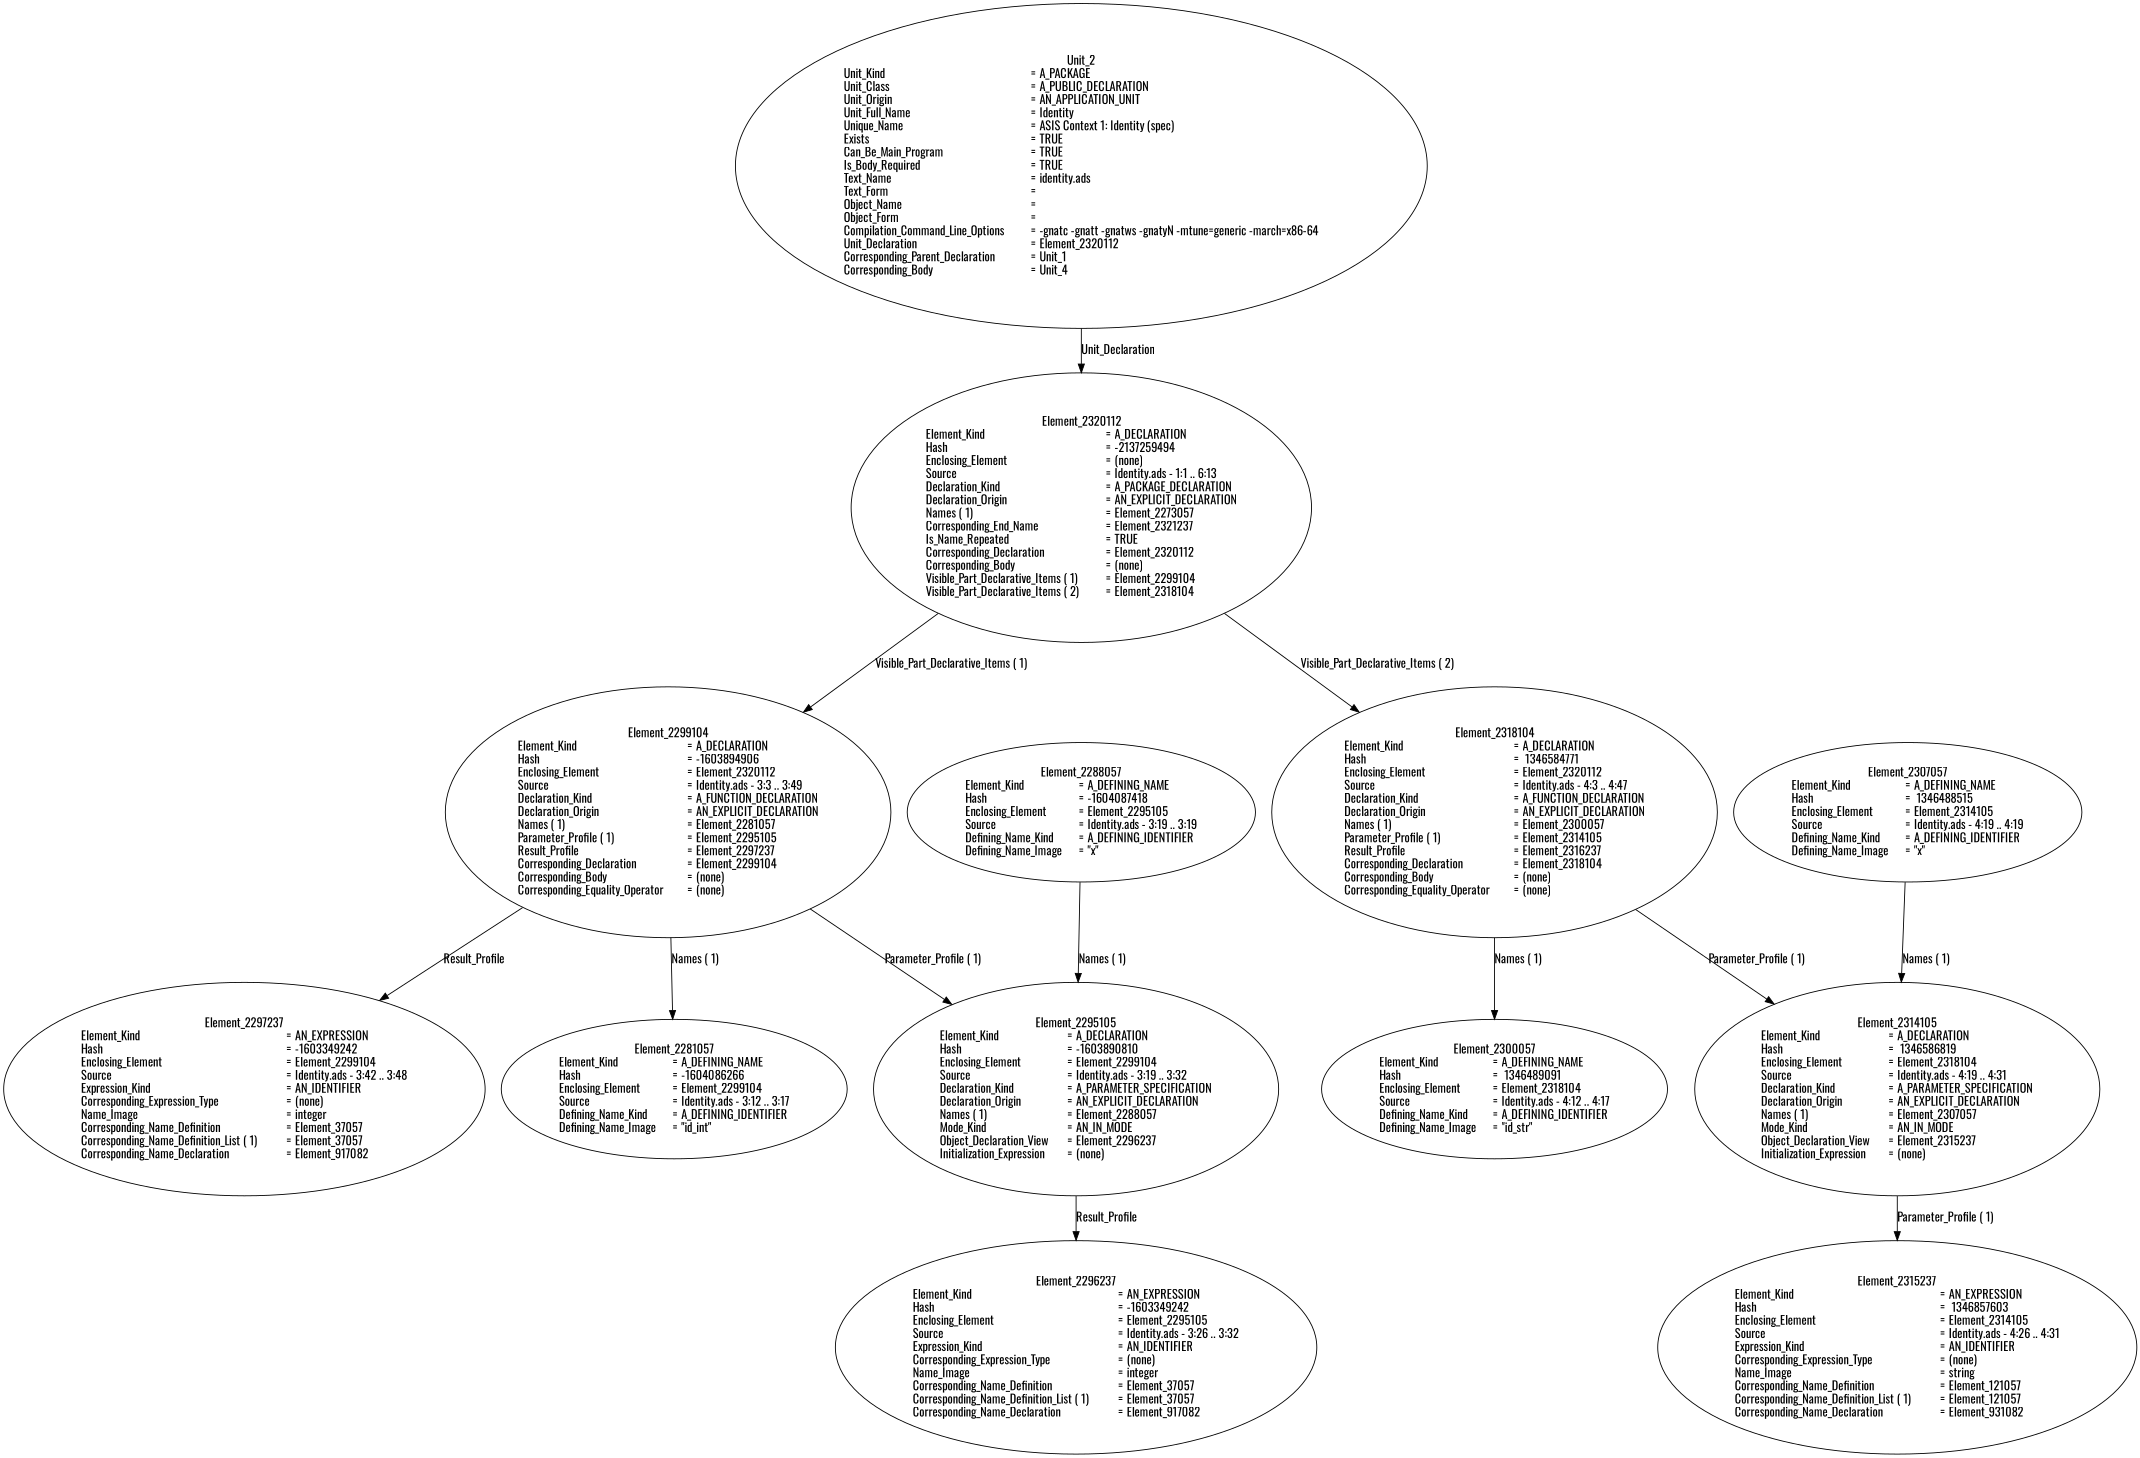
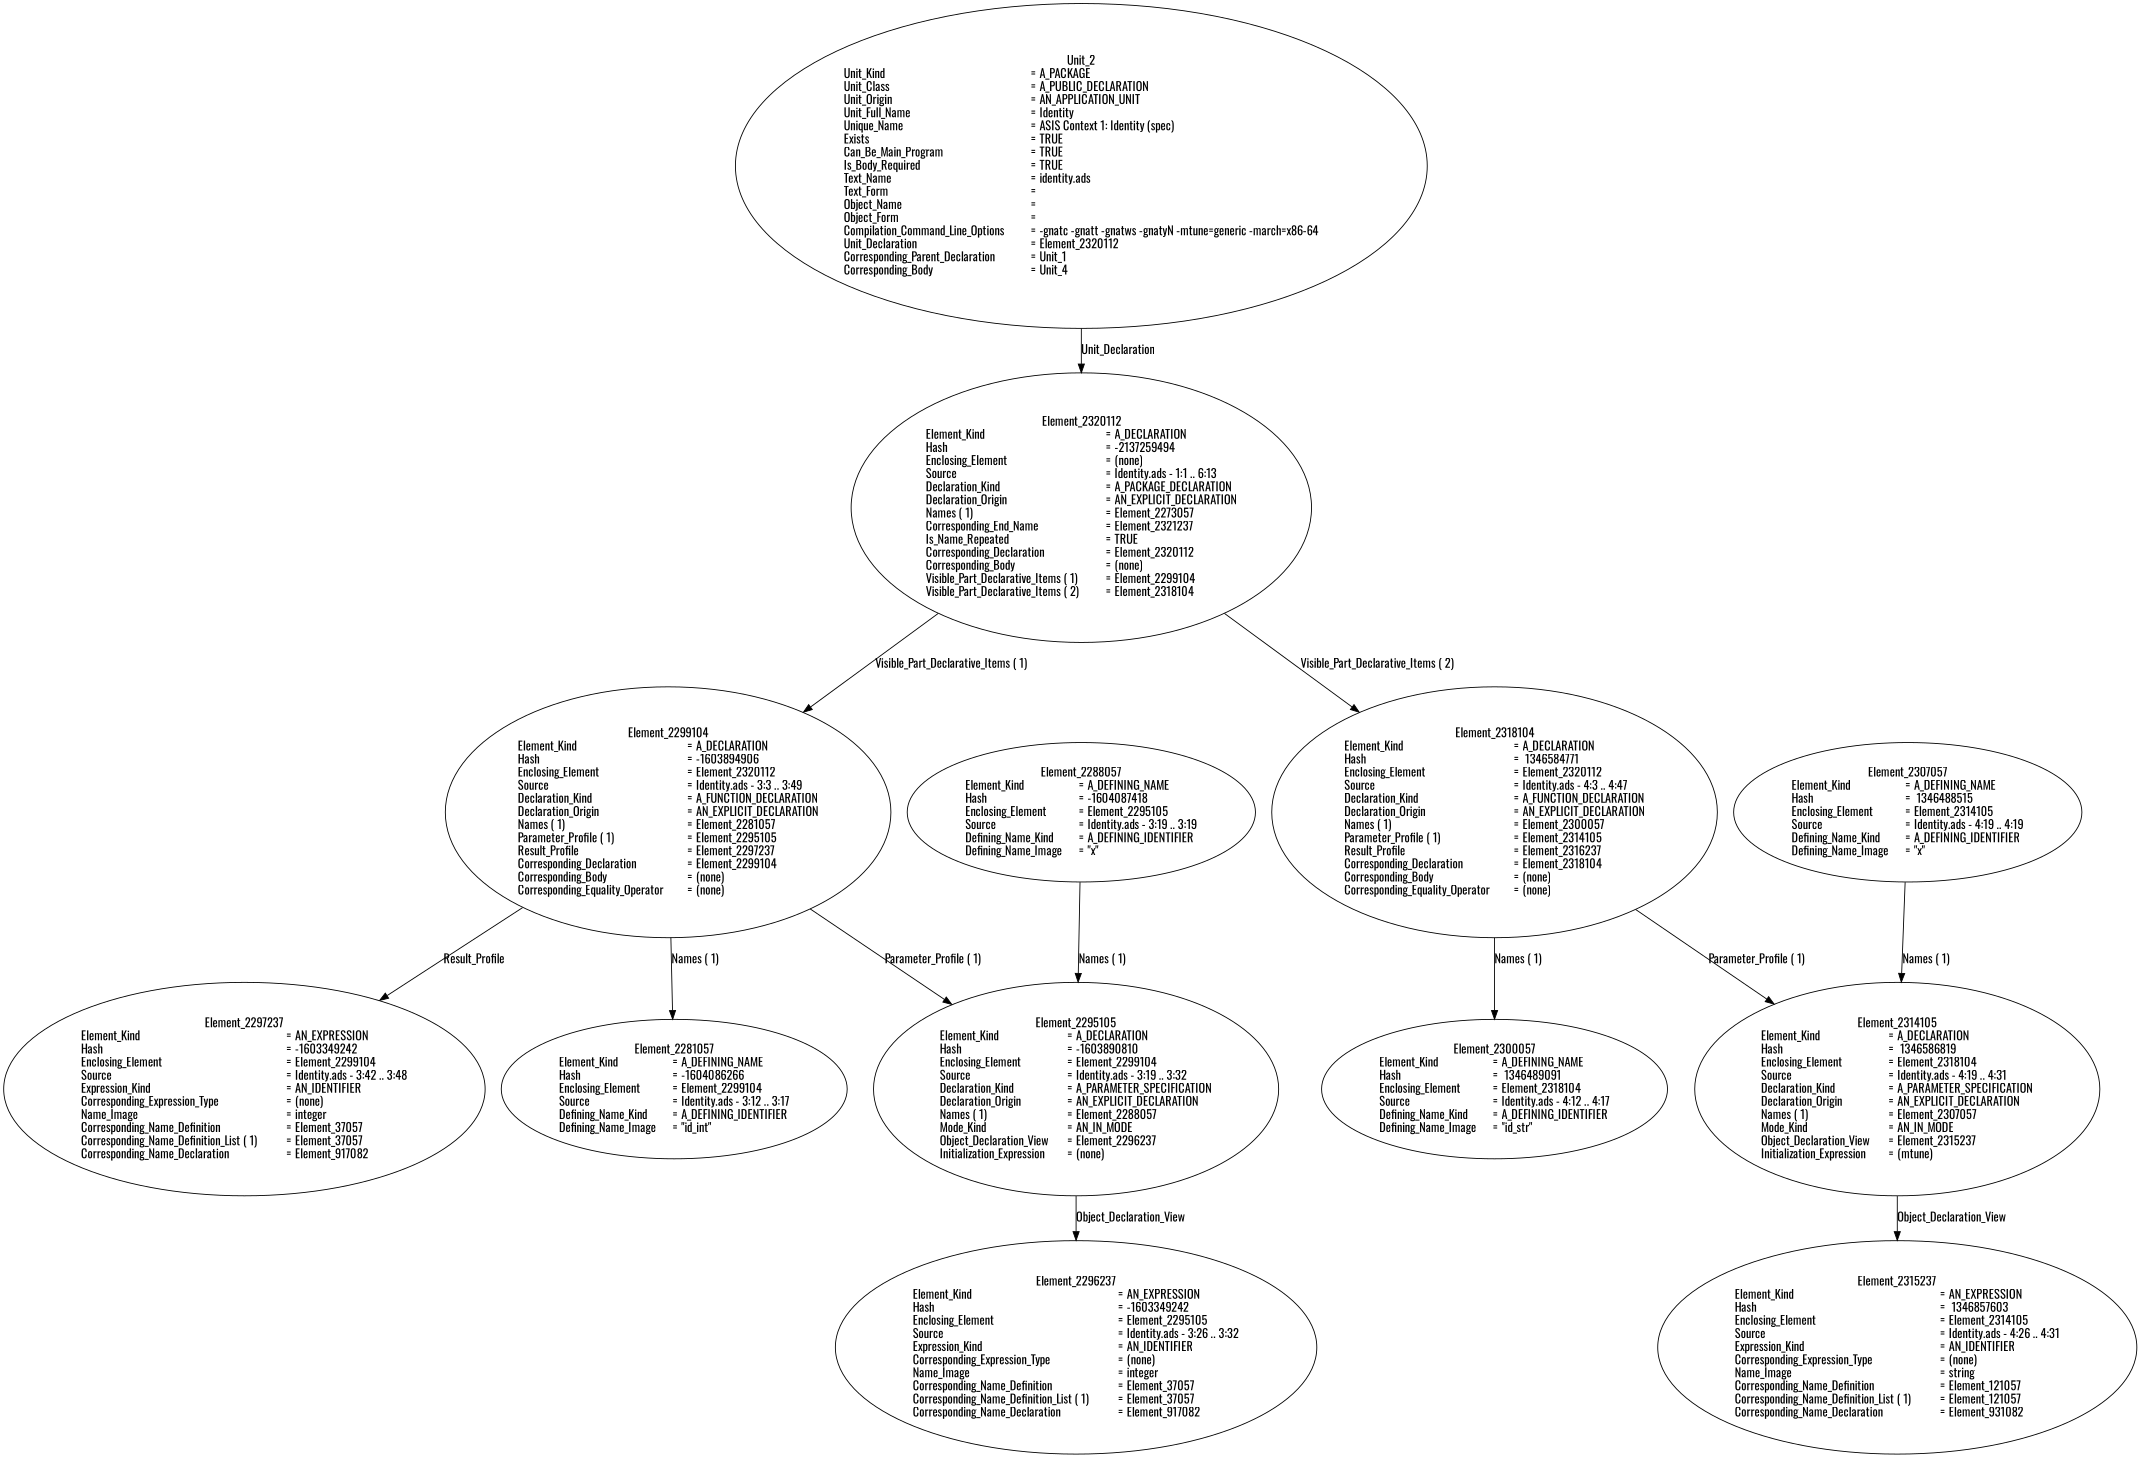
(1912, 1155) -> (1915, 1155)
(1107, 1218) -> (1131, 1218)
(1946, 1218) -> (1952, 1218)
